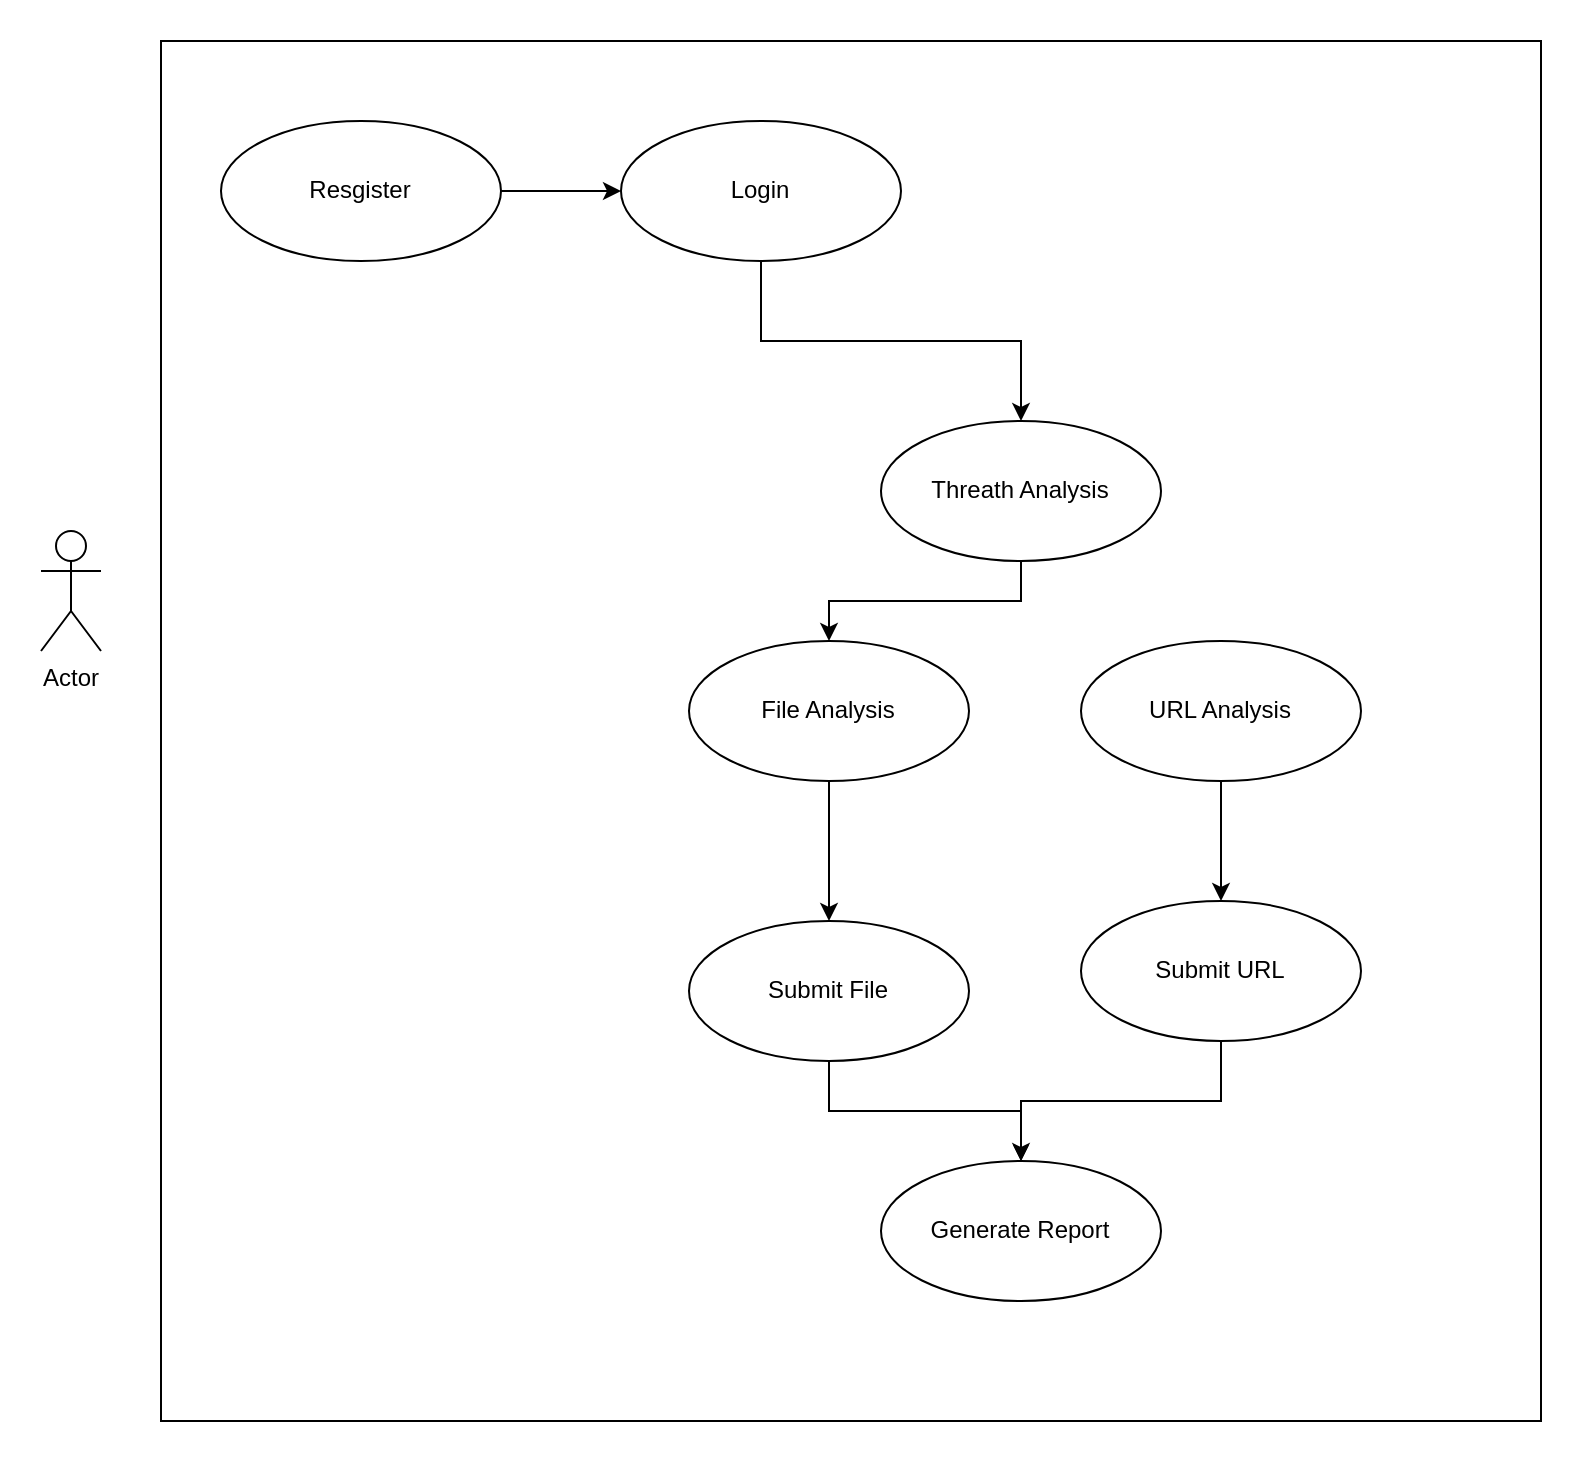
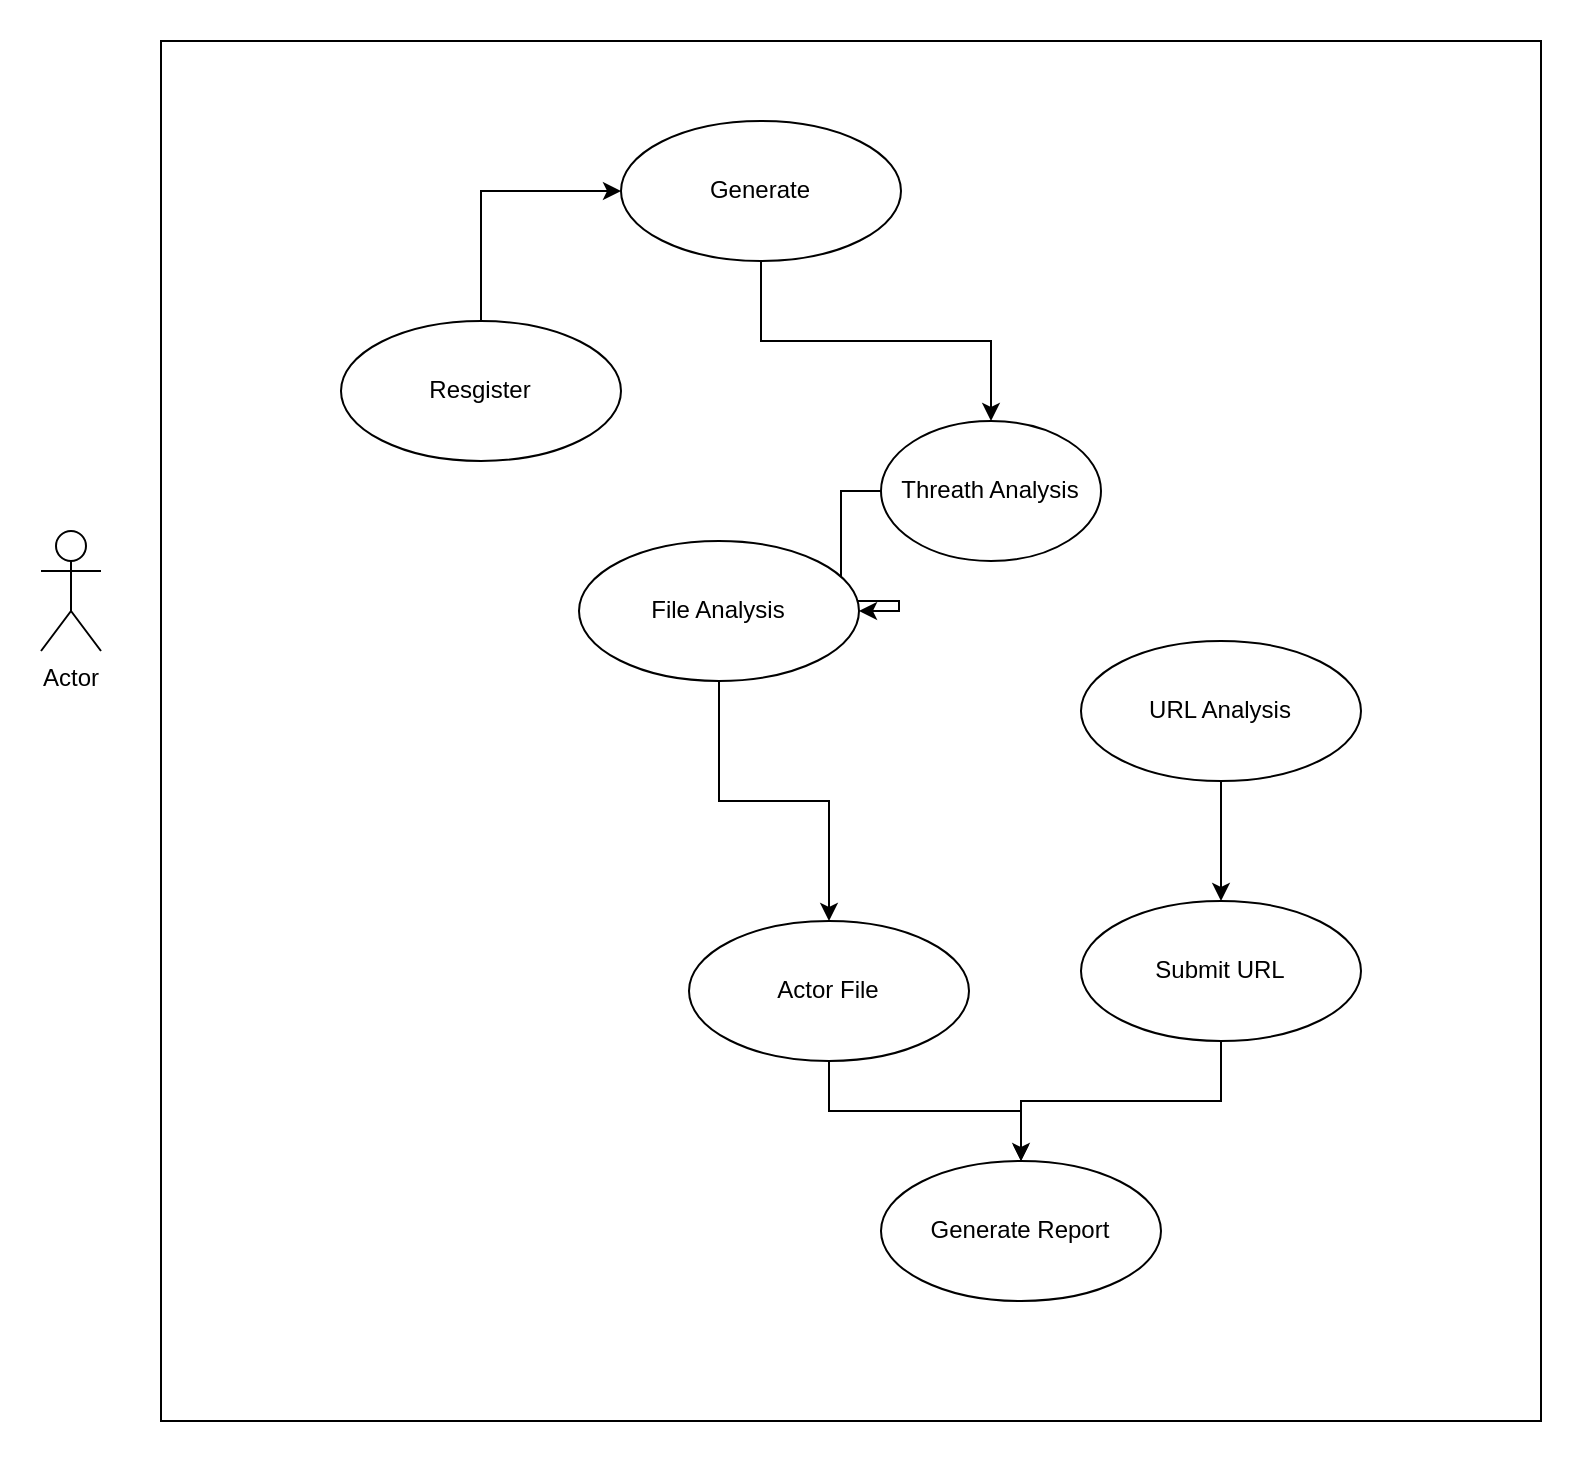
(361, 191) -> (481, 391)
(761, 191) -> (761, 191)
(1021, 491) -> (991, 491)
(829, 711) -> (719, 611)
(829, 991) -> (829, 991)
